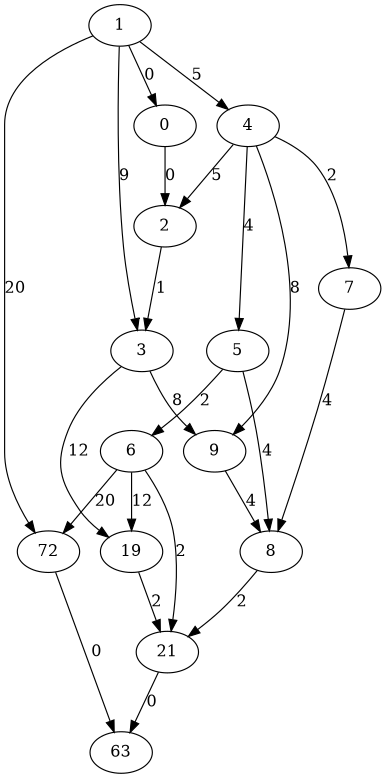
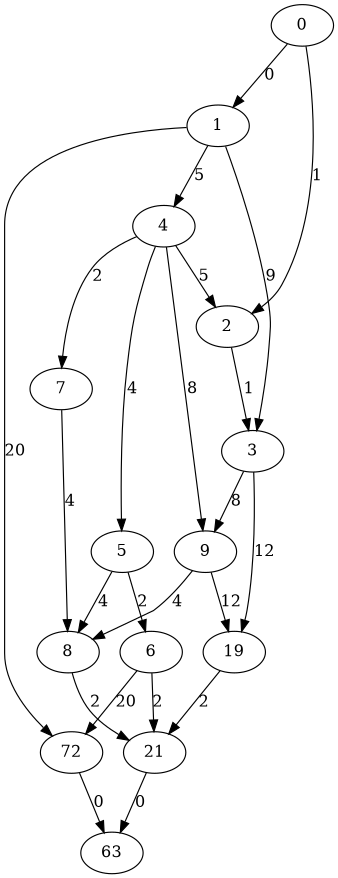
(140, 70) -> (264, 71)
(171, 176) -> (317, 176)
(132, 496) -> (218, 596)
